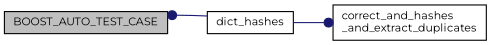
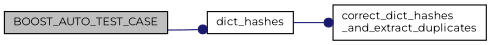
(192, 15) -> (183, 30)
(410, 23) -> (410, 23)
